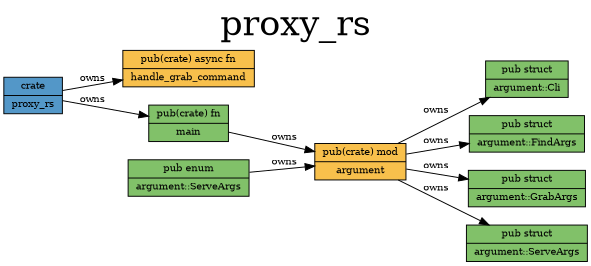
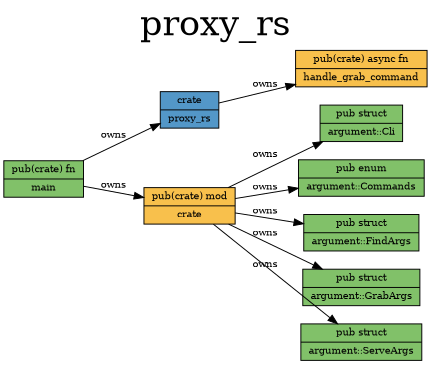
(101, 108) -> (117, 144)
(277, 170) -> (262, 194)
(360, 170) -> (190, 214)
(189, 187) -> (361, 187)
